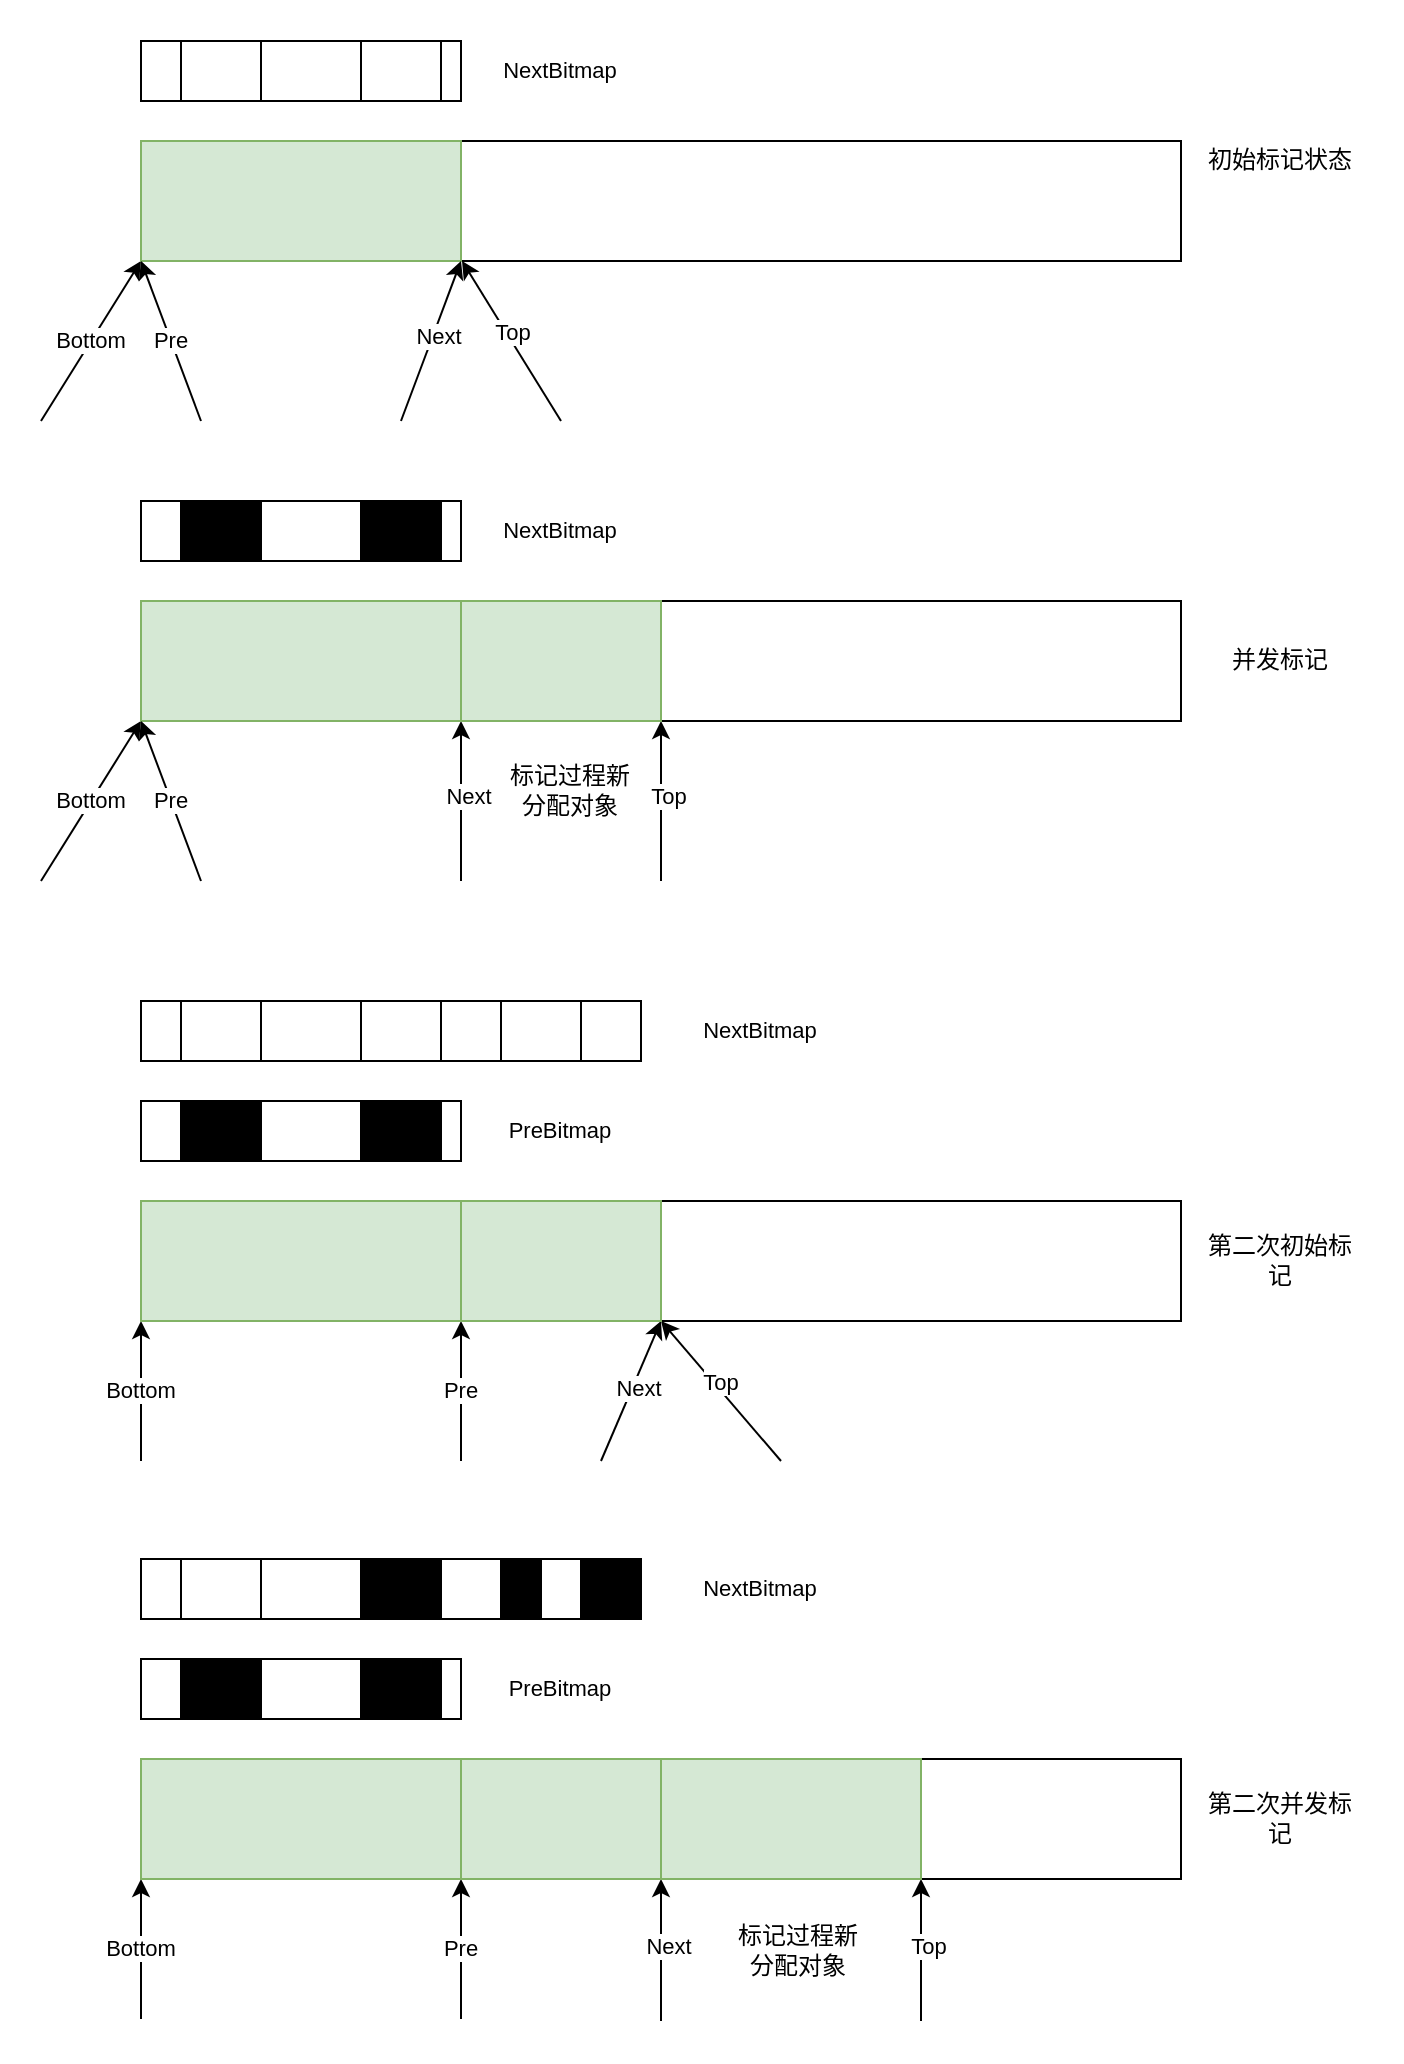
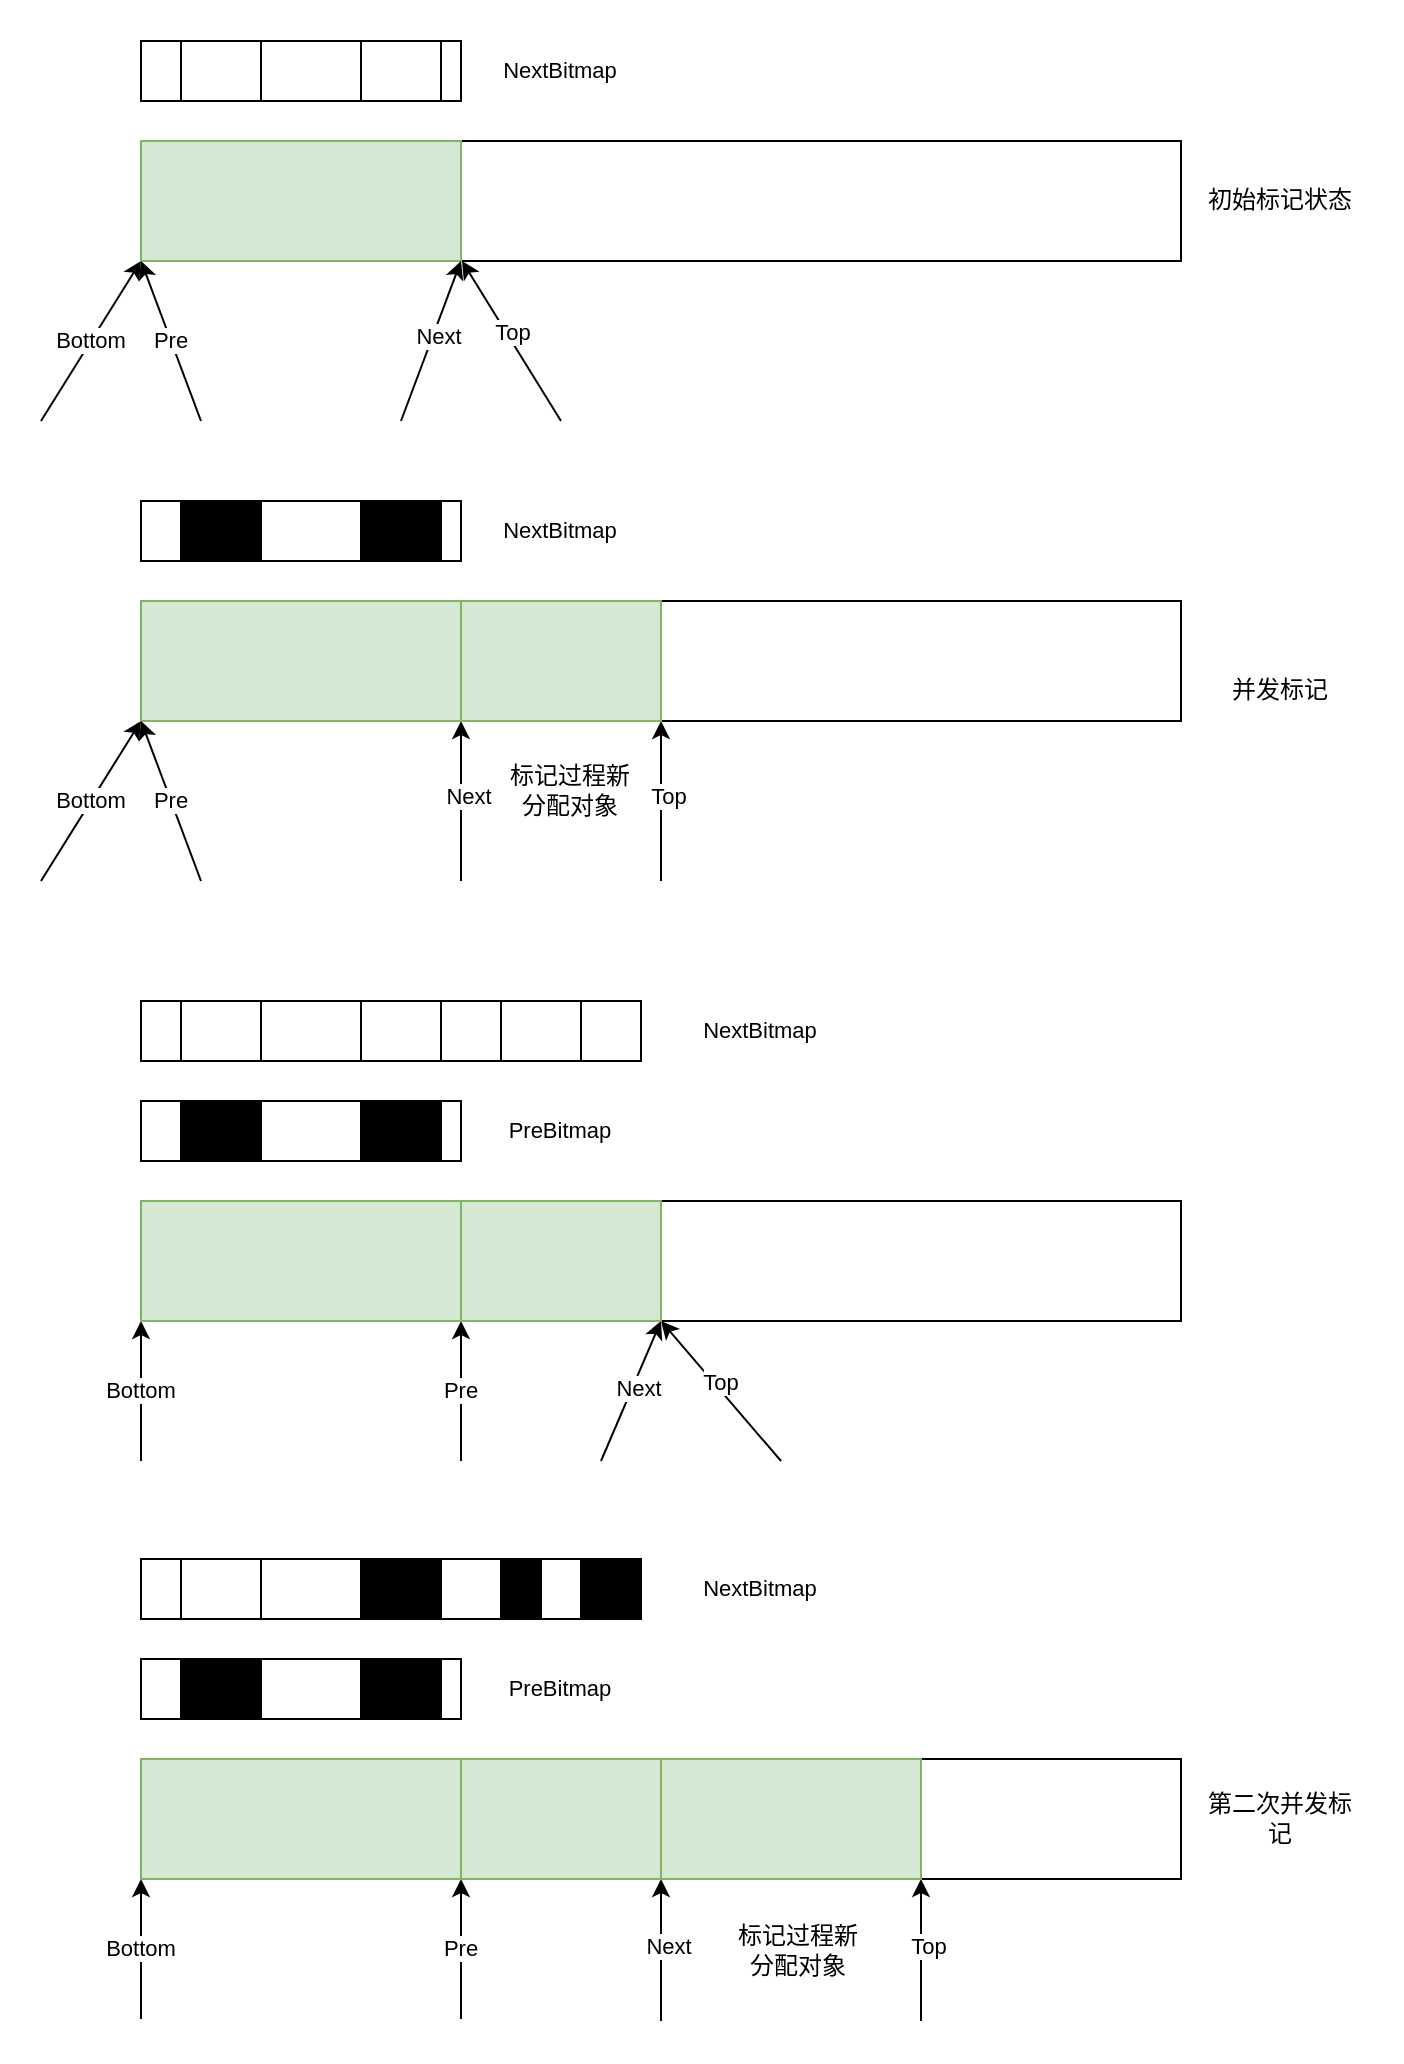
(1281, 161) -> (1281, 201)
(1281, 661) -> (1281, 691)
(1281, 1261) -> none
